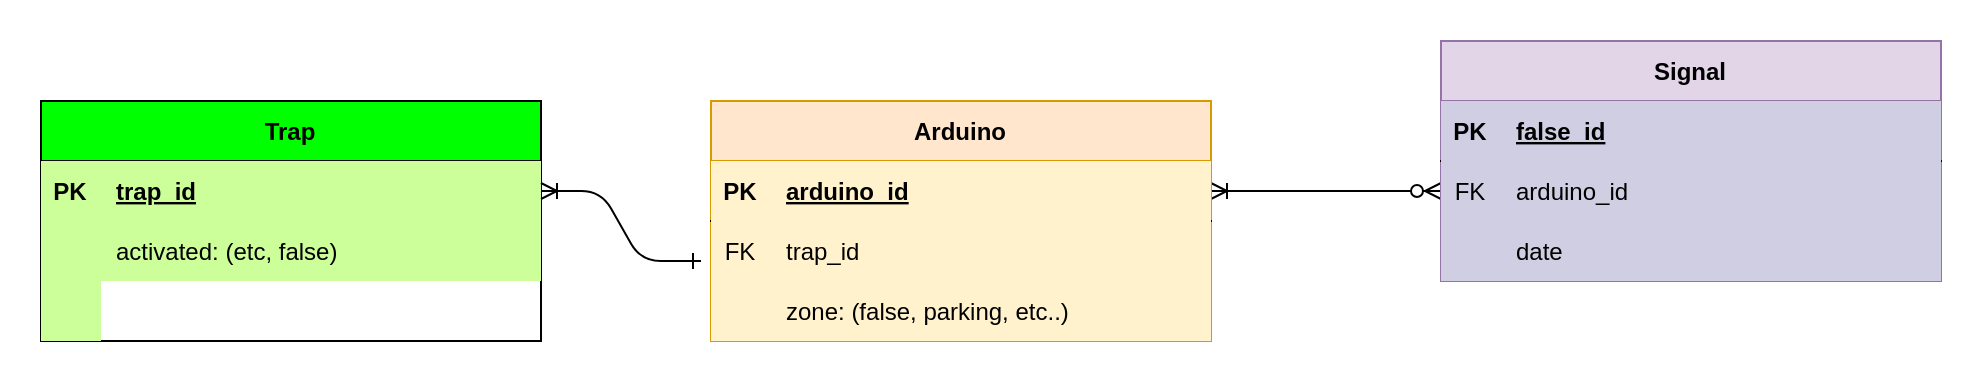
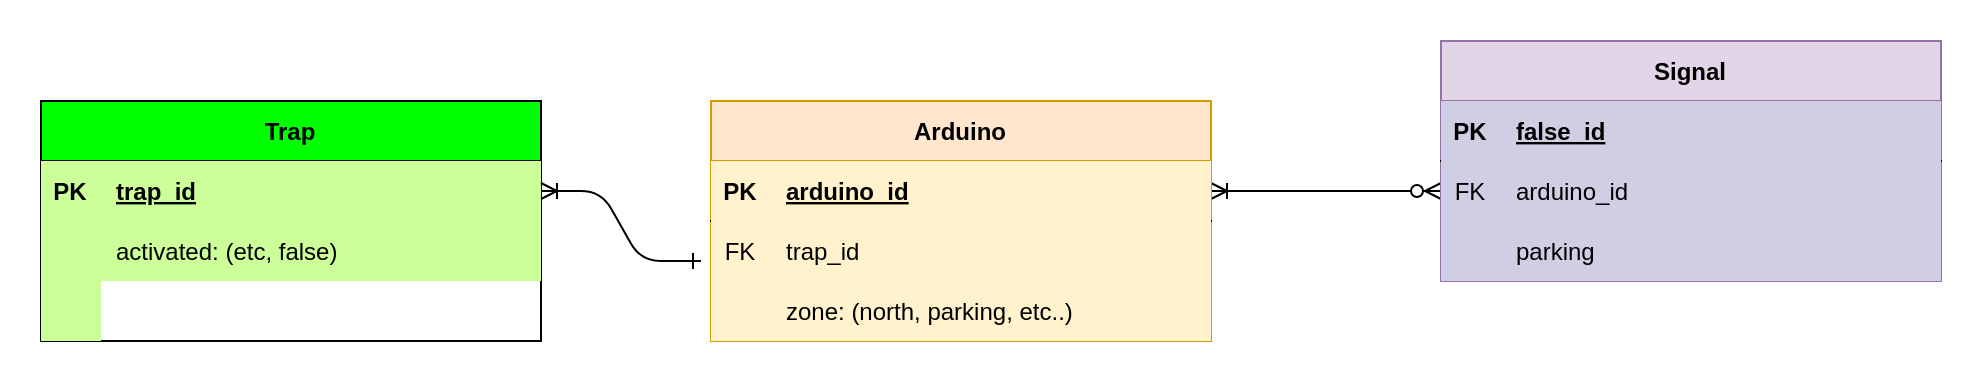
(1543, 252) -> (1560, 252)
(950, 312) -> (953, 312)
